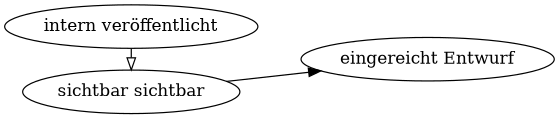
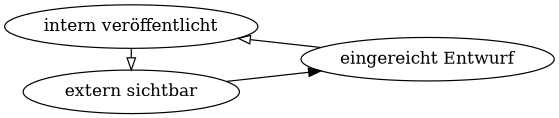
none -> (285, 44)
(131, 92) -> (131, 92)
